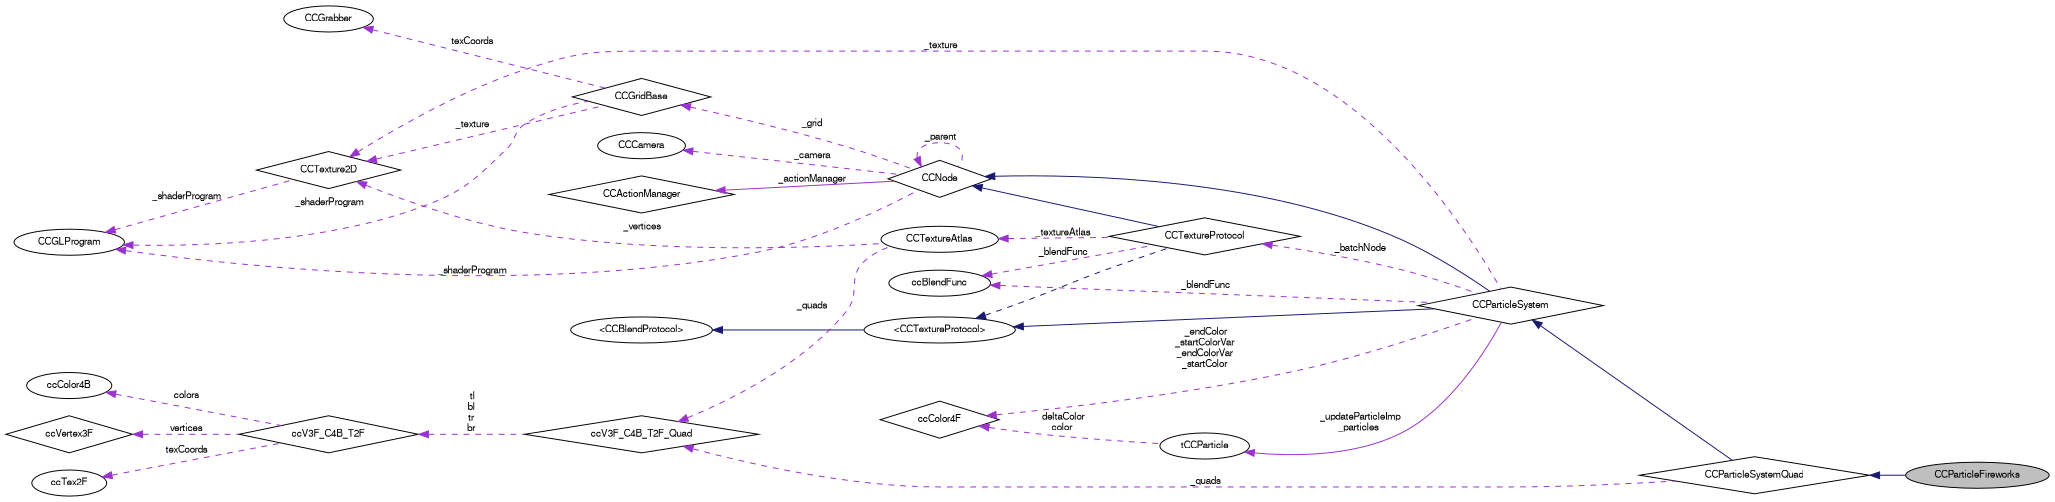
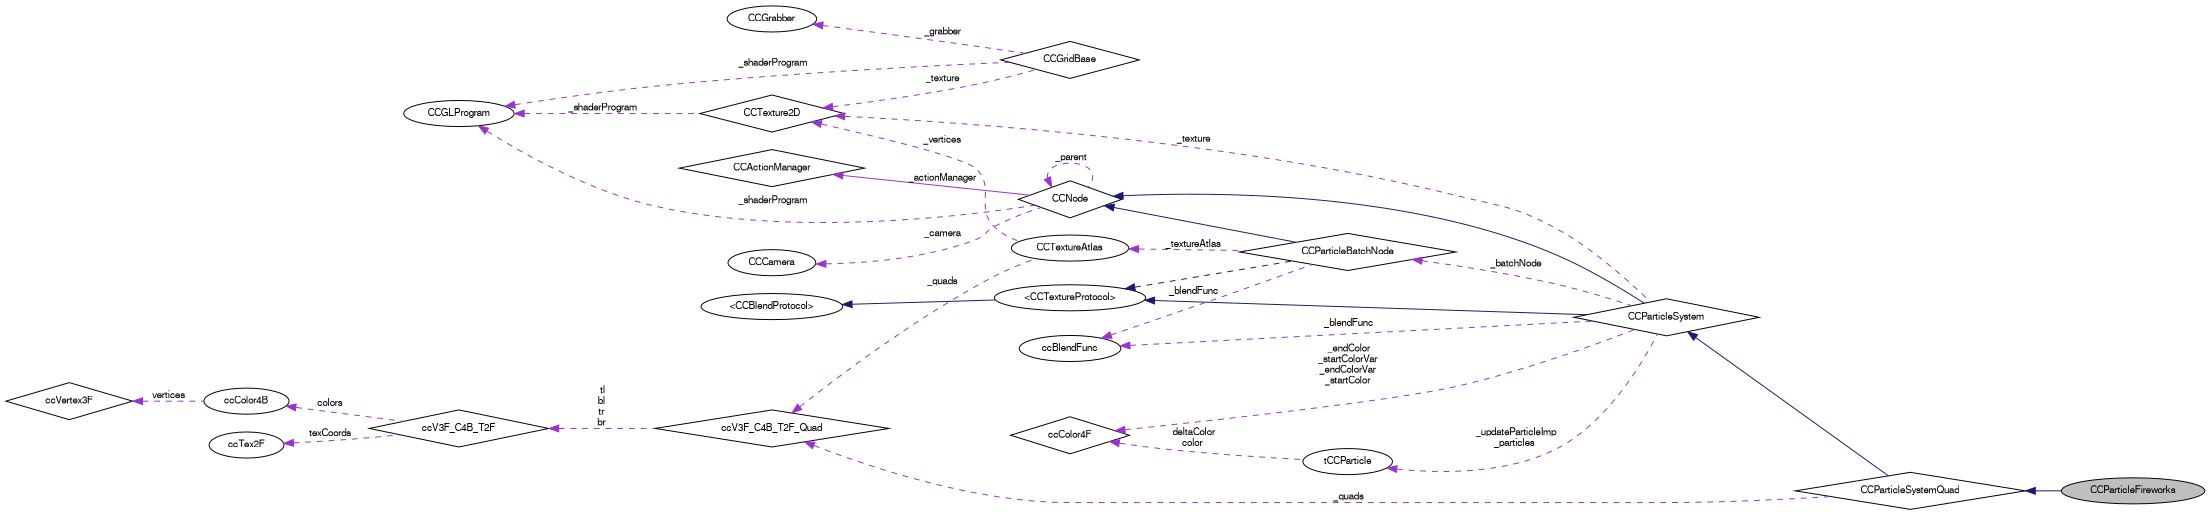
(471, 42) -> (942, 32)
(803, 134) -> none
(1205, 236) -> (1348, 252)
(1402, 433) -> (1553, 450)
(191, 434) -> (173, 401)
